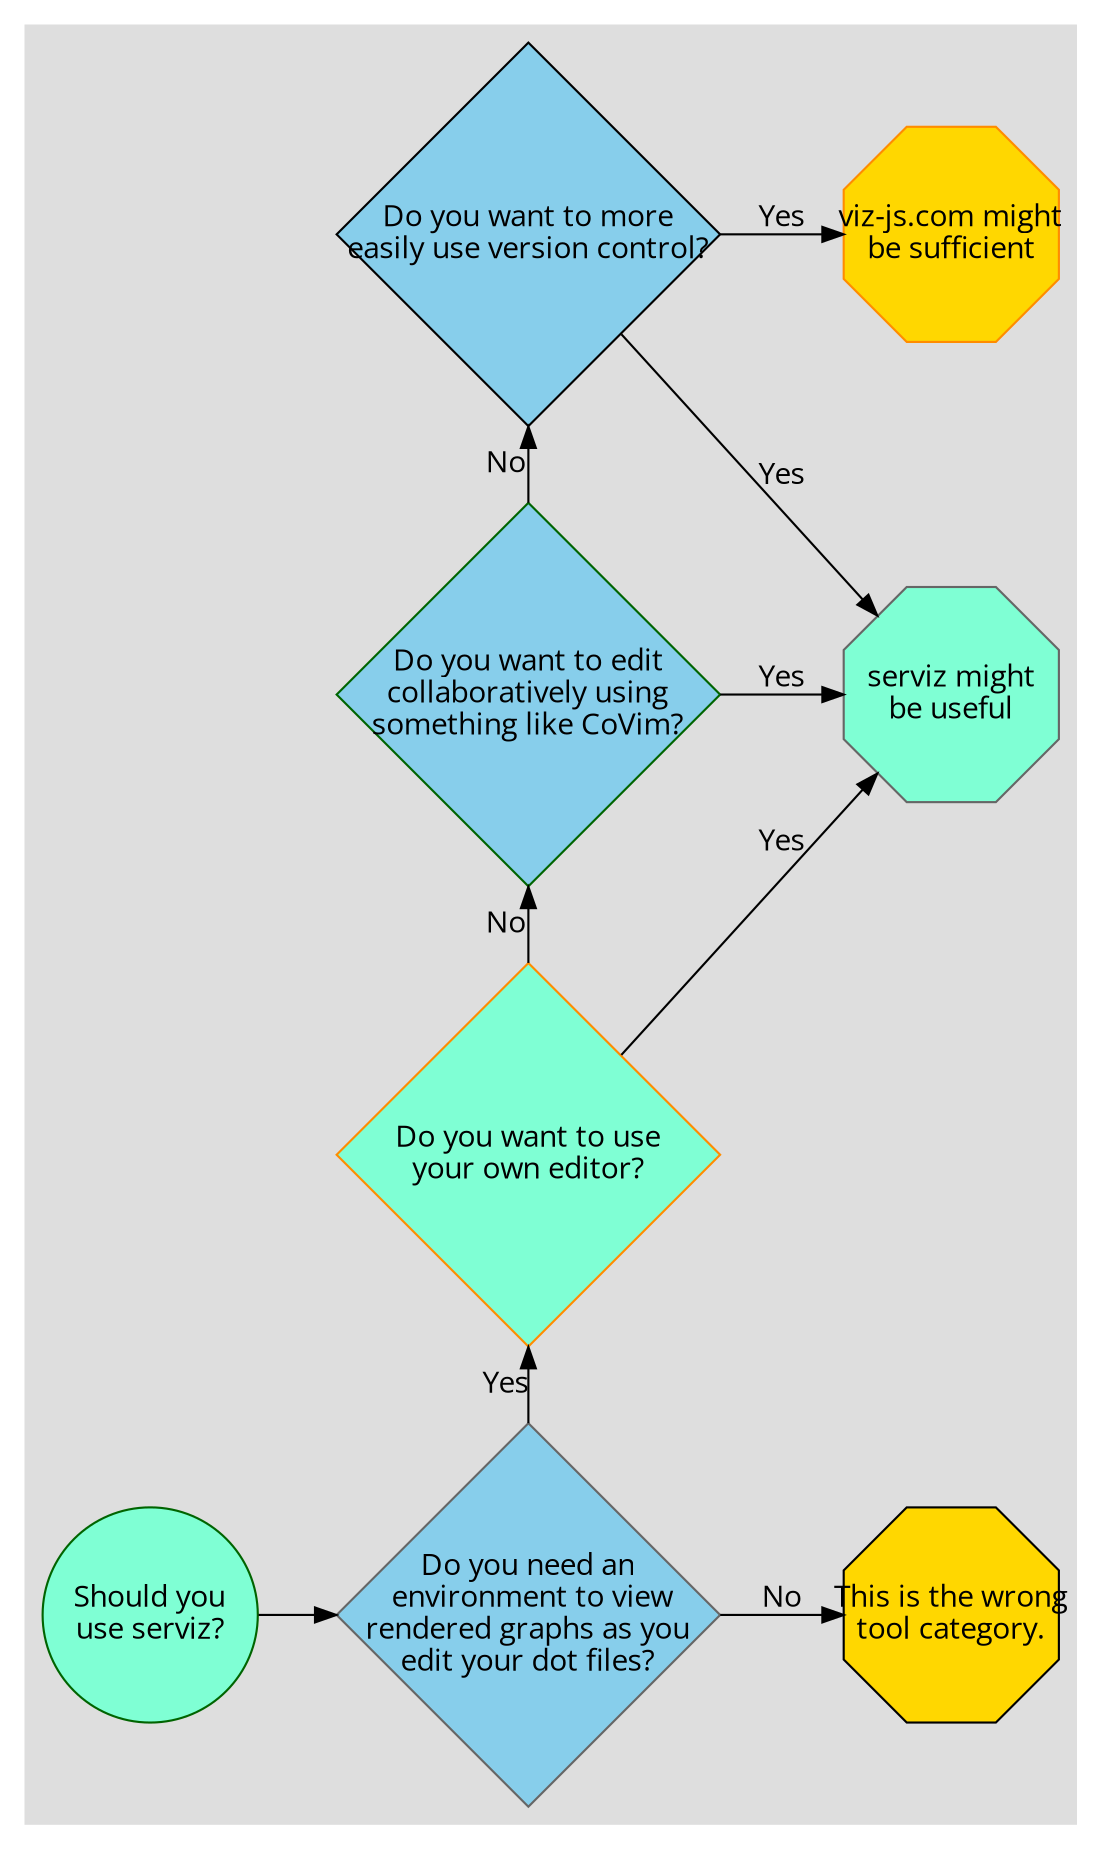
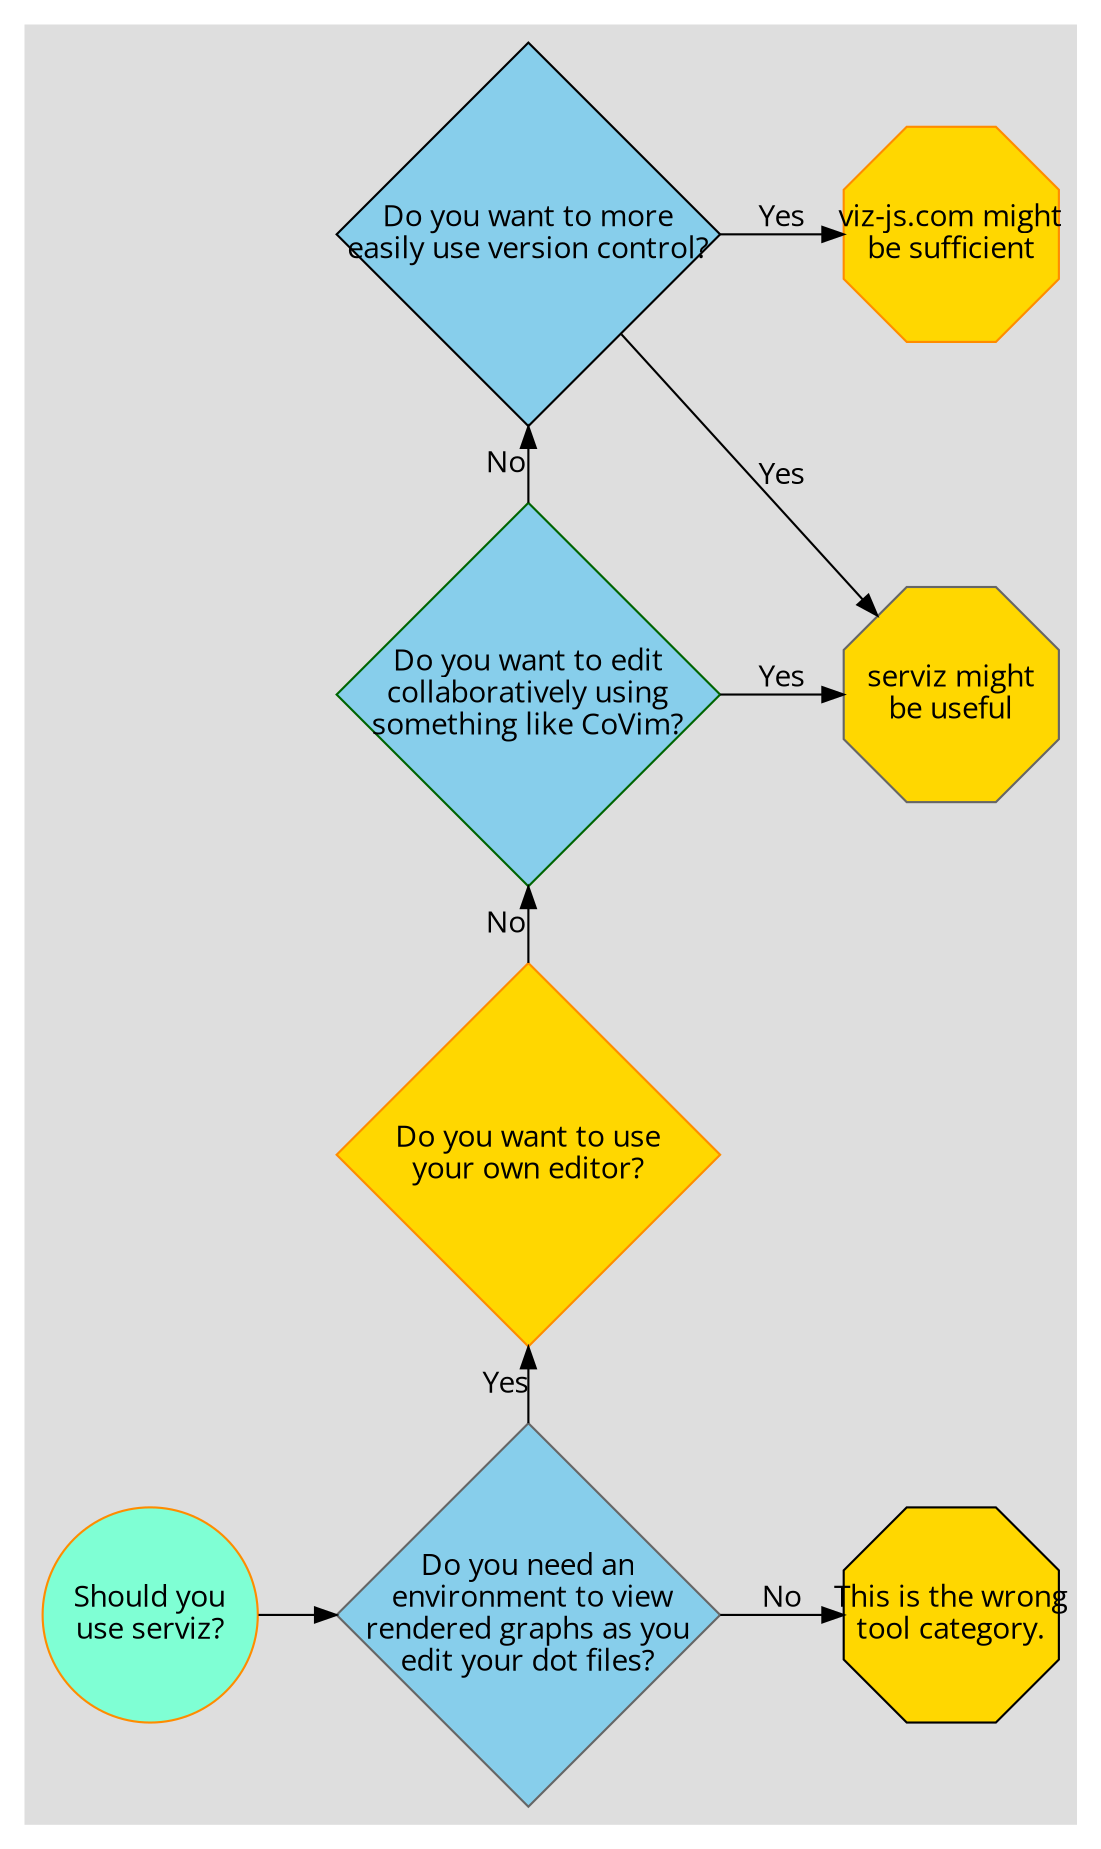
(951, 695) -> (951, 695)
(742, 922) -> none
(528, 1155) -> (528, 1155)
(150, 1615) -> (150, 1615)
